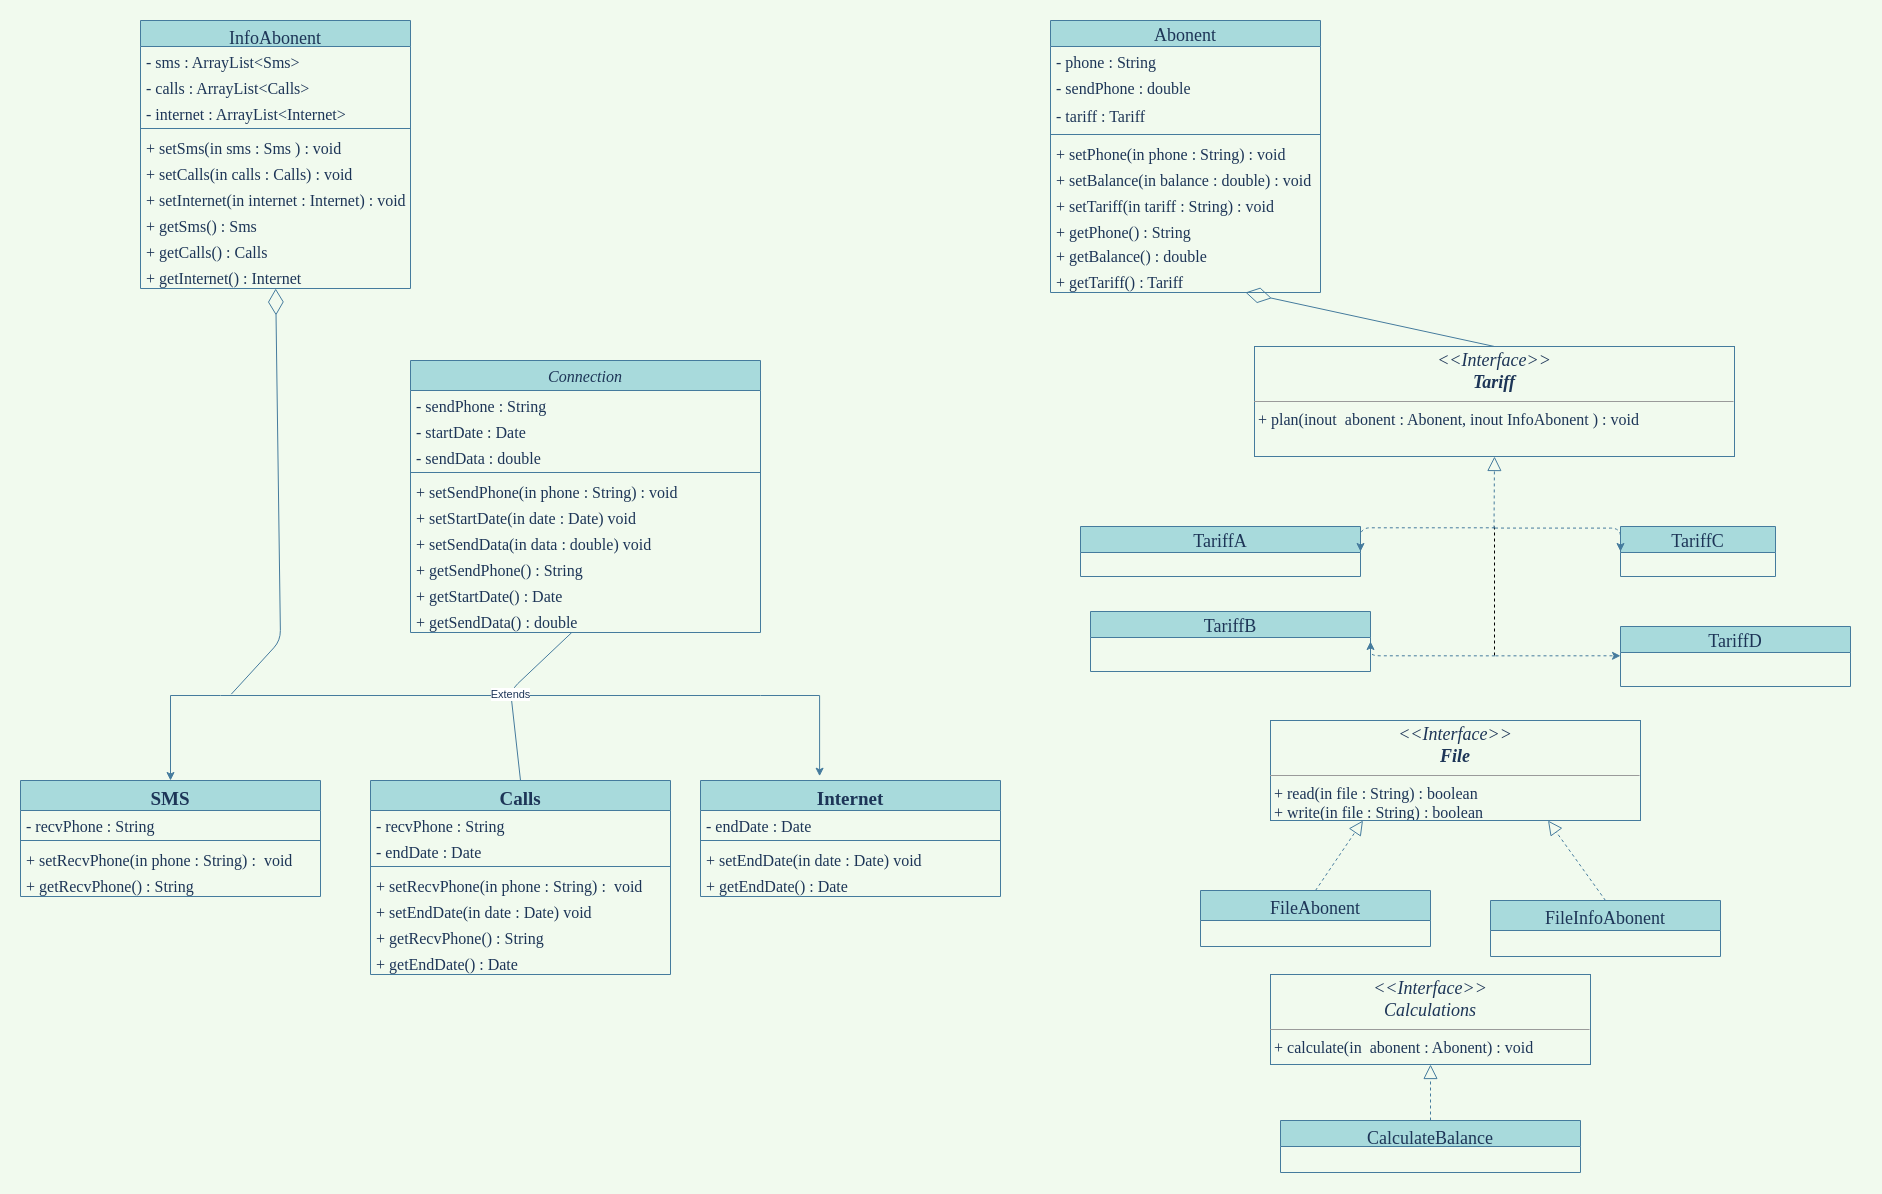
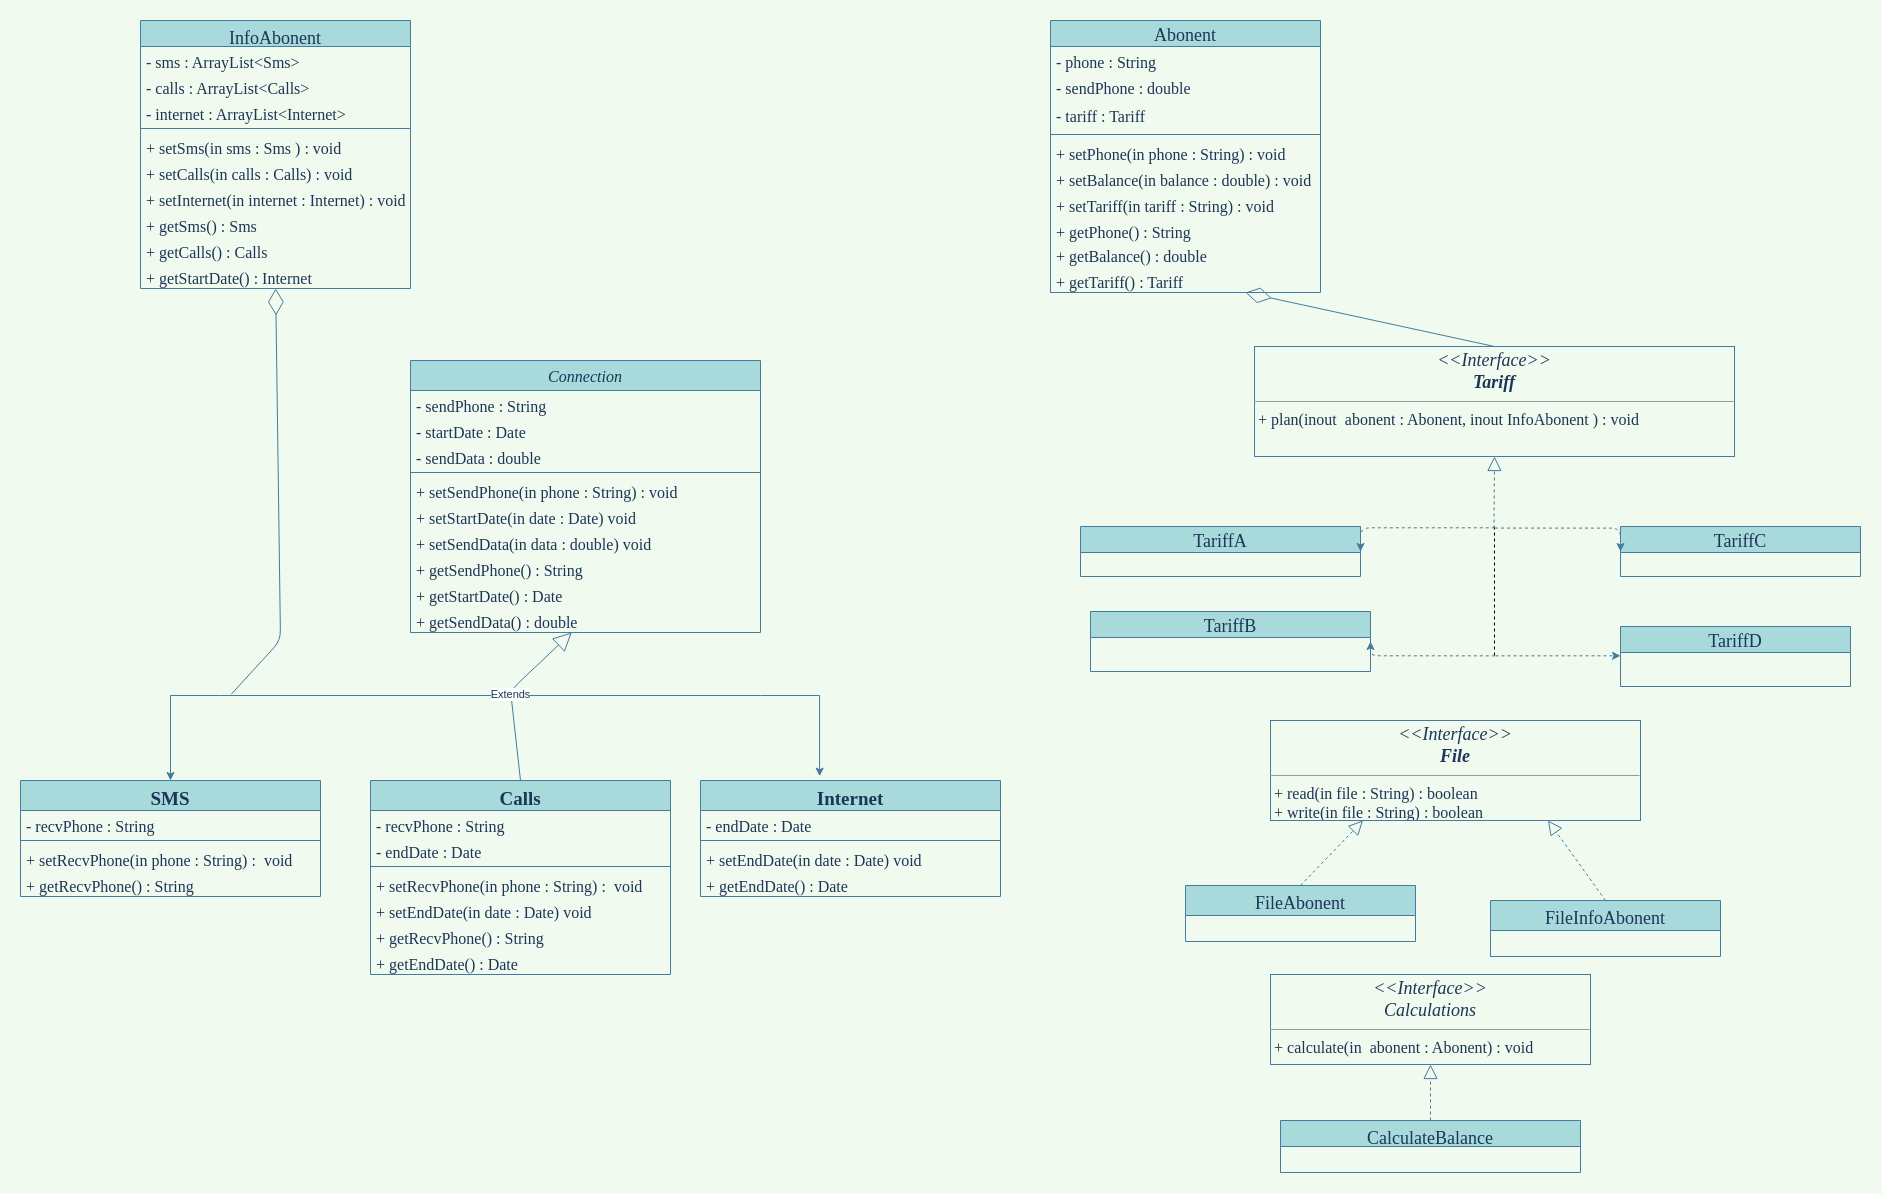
(254, 279) -> (259, 279)
(1698, 552) -> (1741, 552)
(564, 640) -> (558, 646)
(1316, 919) -> (1301, 914)
